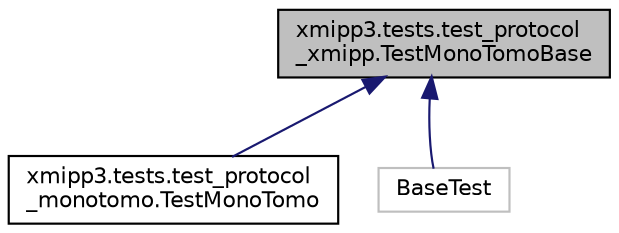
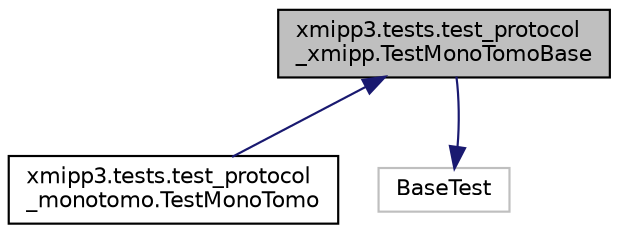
(430, 134) -> (459, 112)
